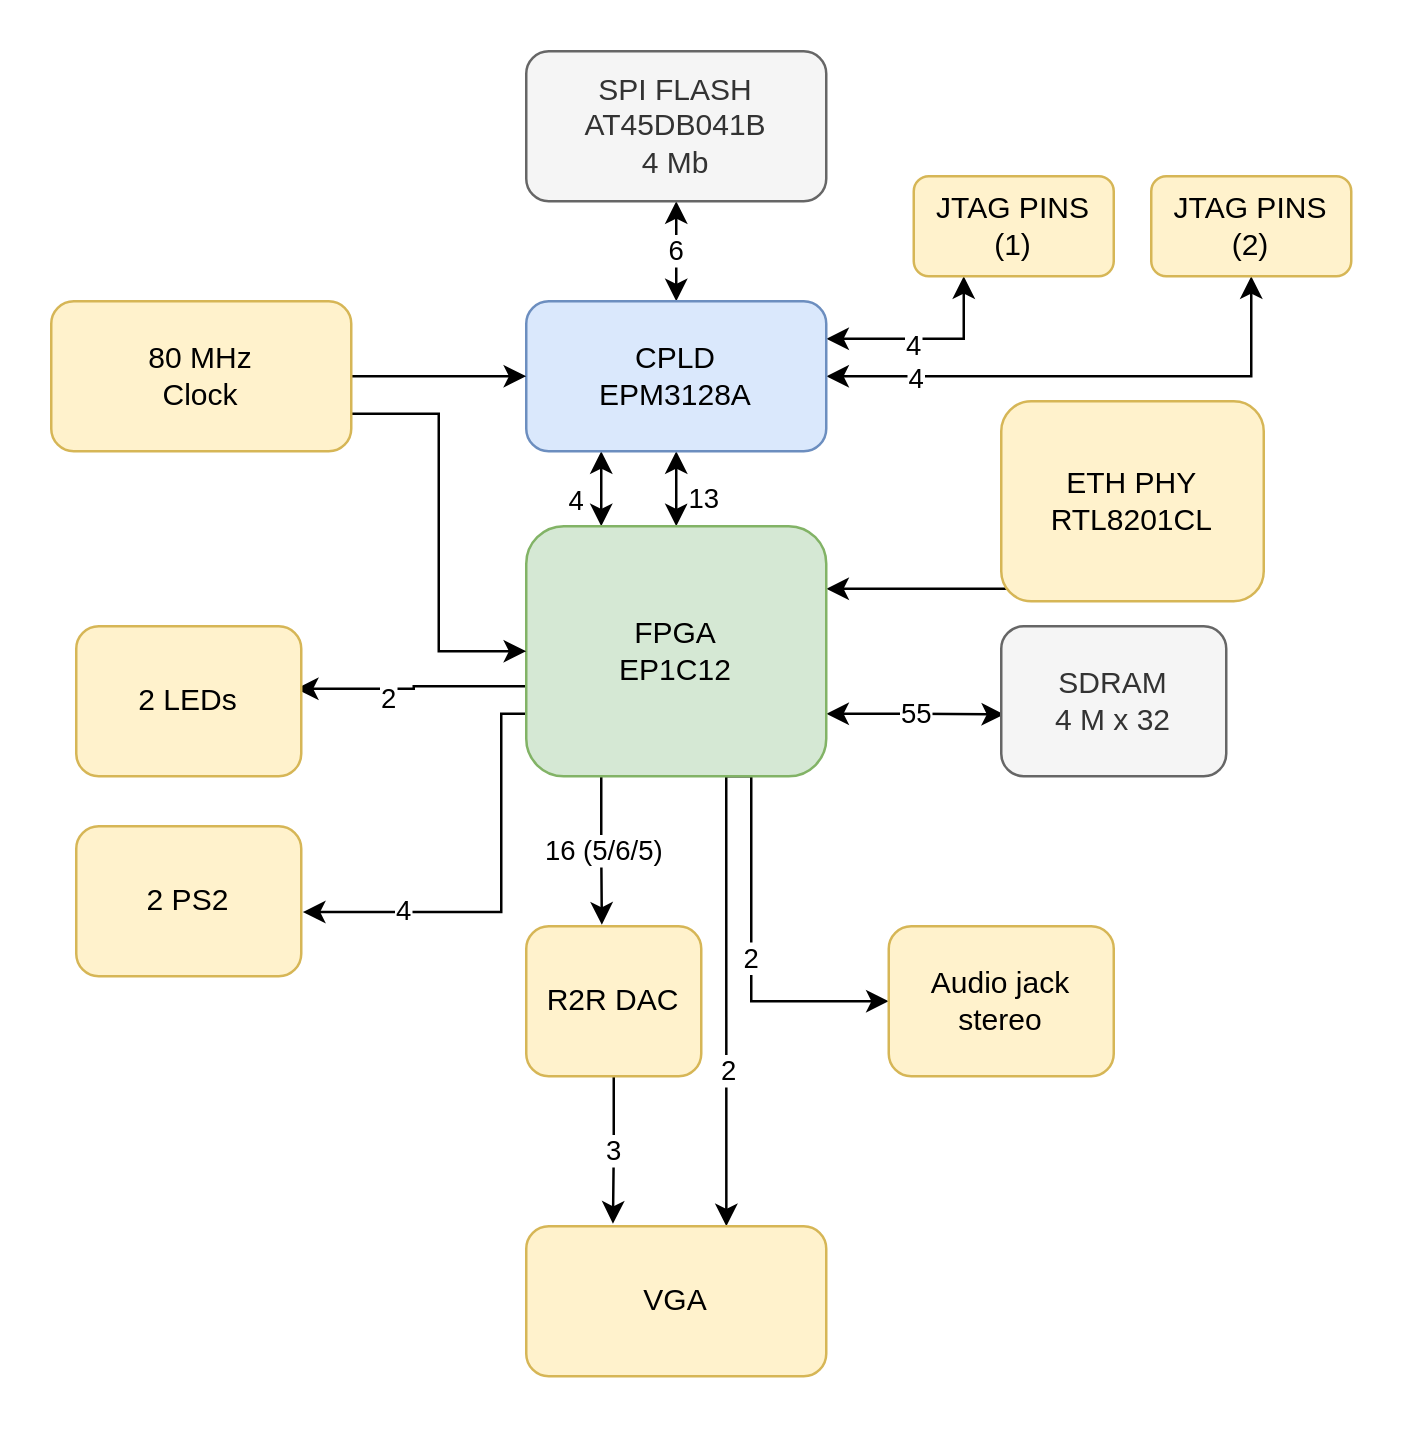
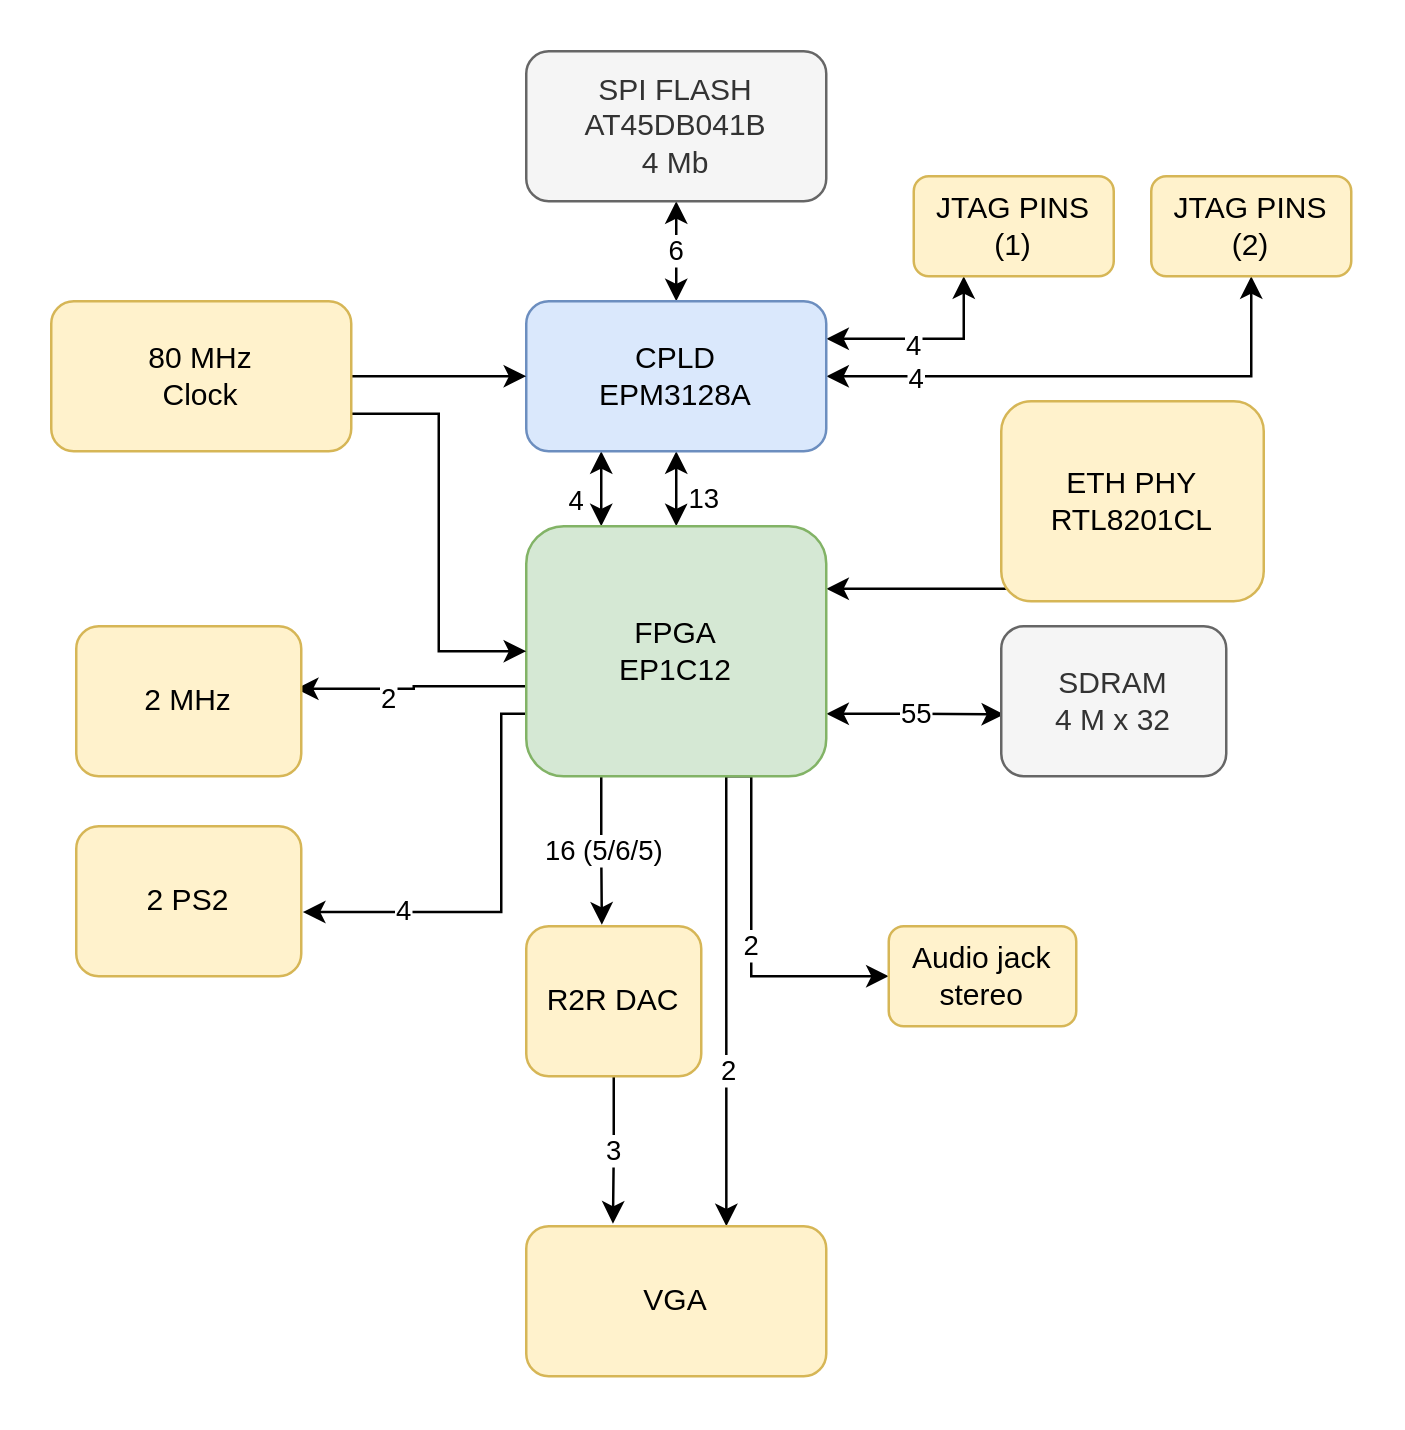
(189, 701) -> (189, 701)
(1001, 1001) -> (983, 976)
